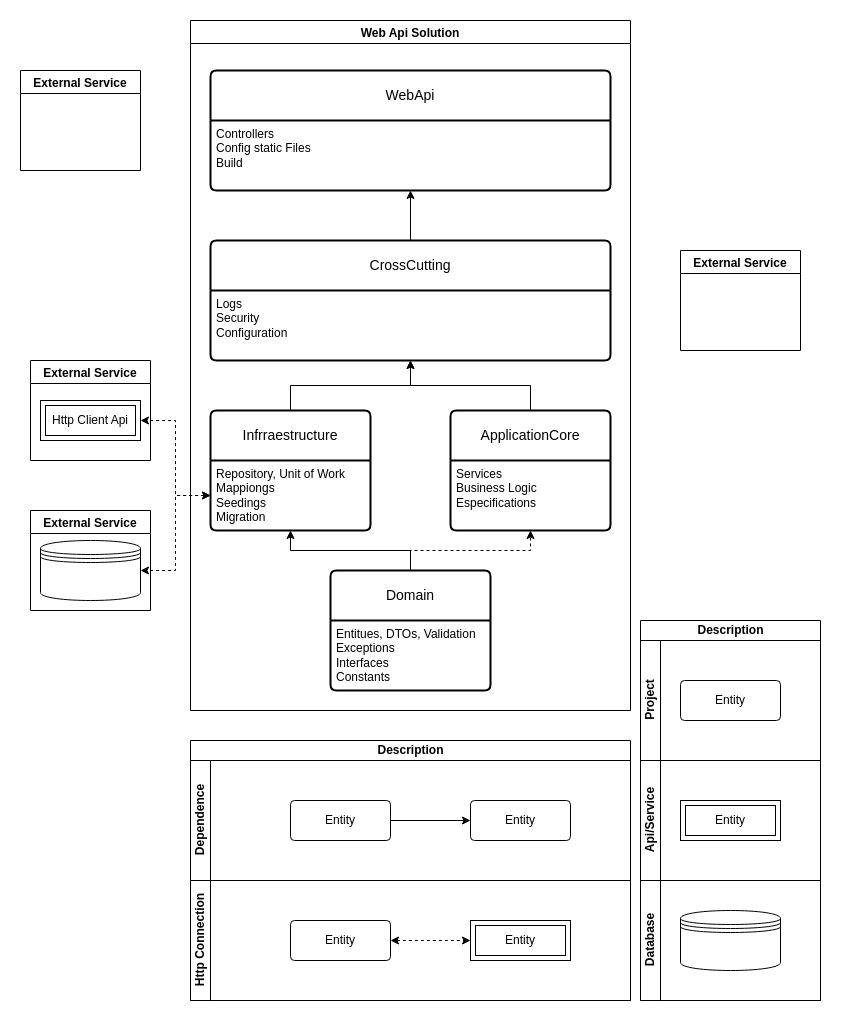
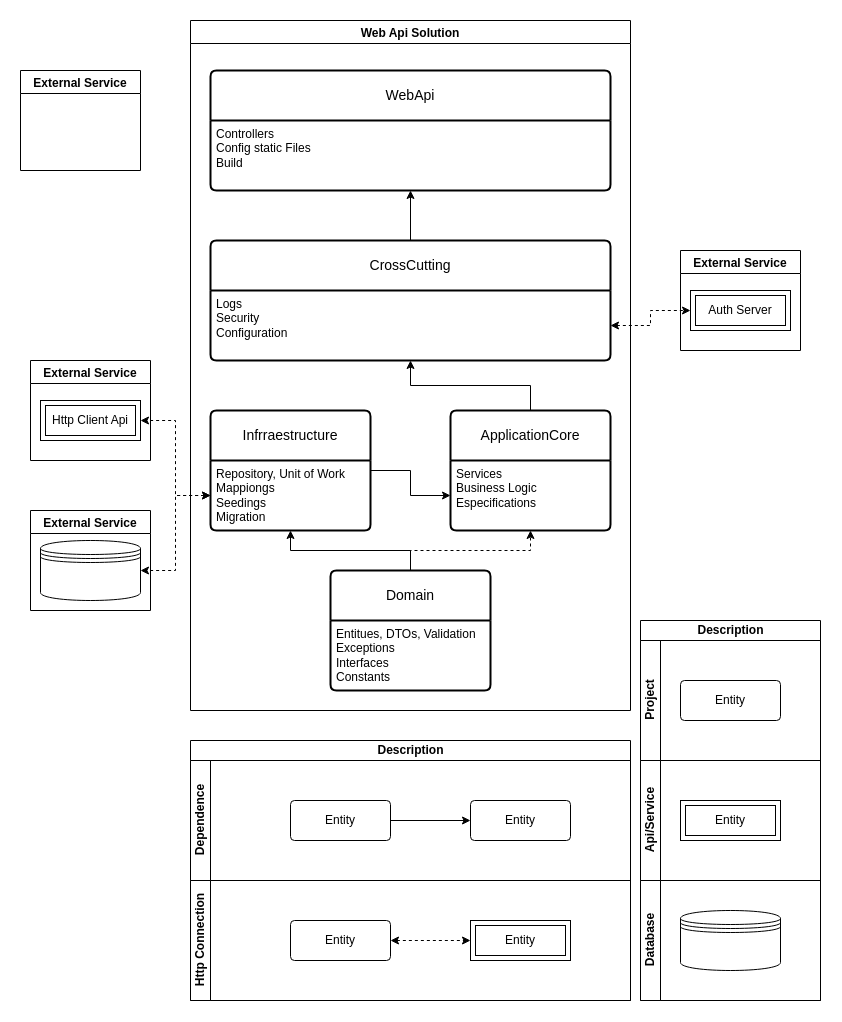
none -> (741, 311)
none -> (651, 319)
(337, 386) -> (411, 480)
